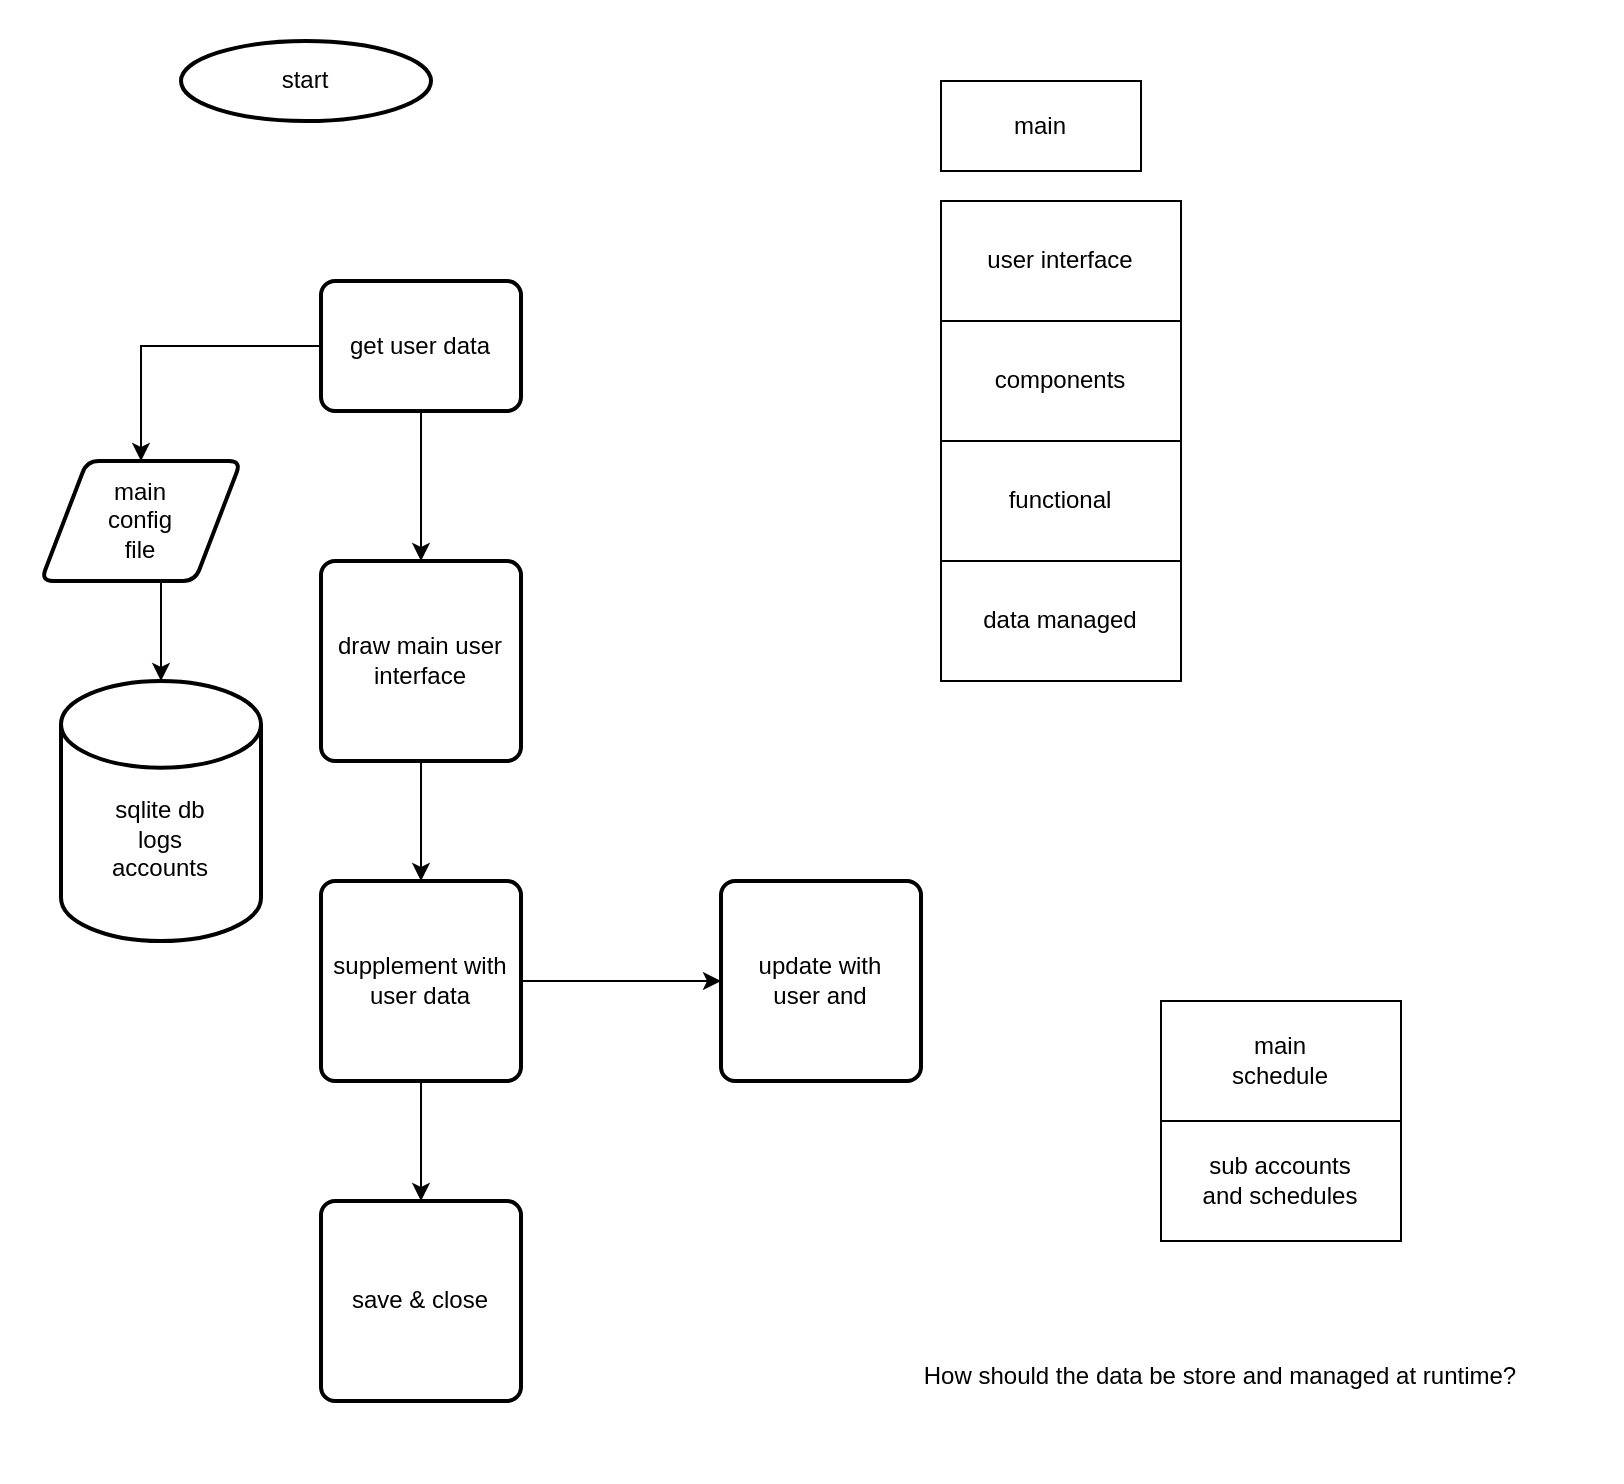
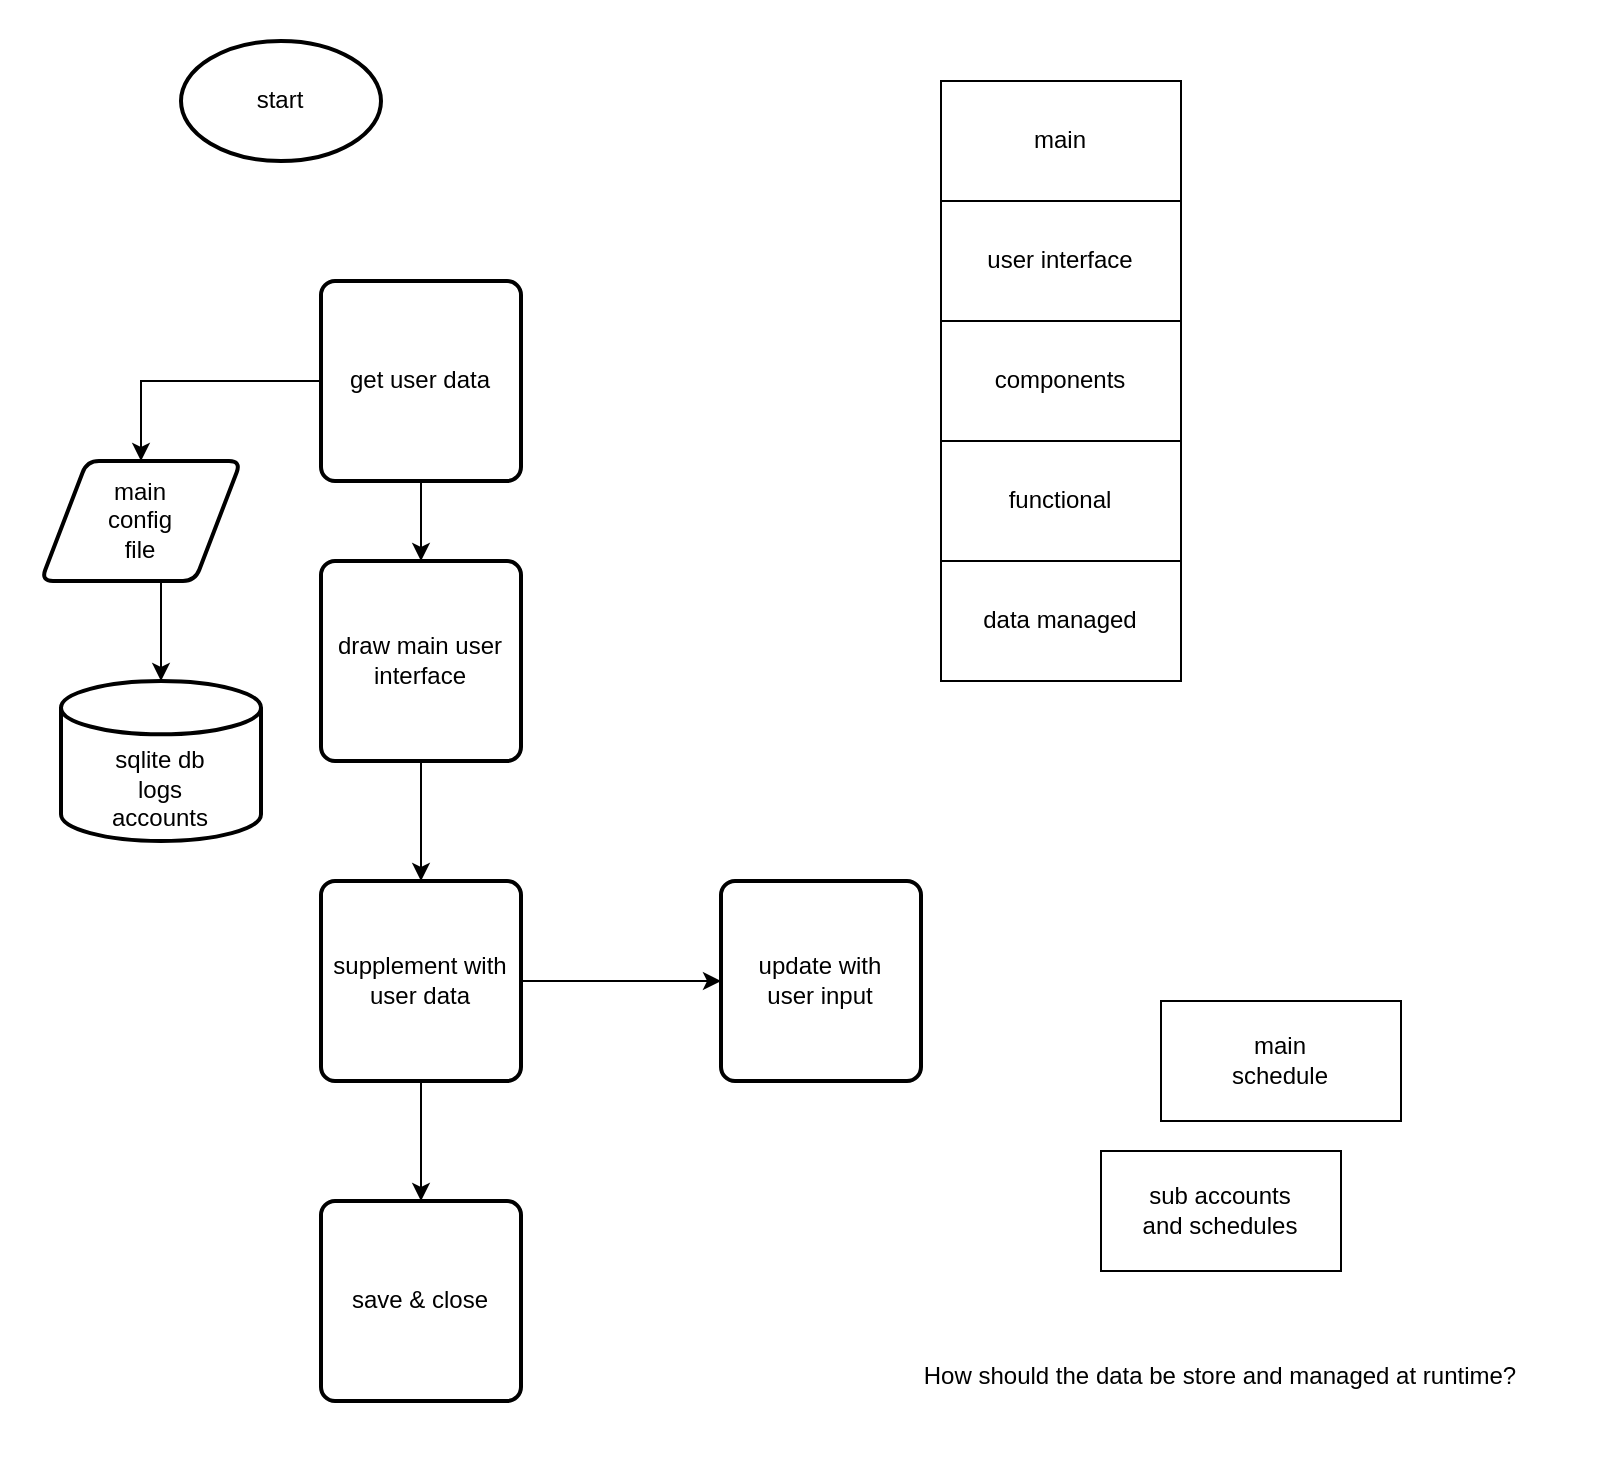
(306, 81) -> (281, 101)
(1041, 126) -> (1061, 141)
(421, 346) -> (421, 381)
(161, 811) -> (161, 761)
(821, 981) -> (821, 981)
(1281, 1181) -> (1221, 1211)
